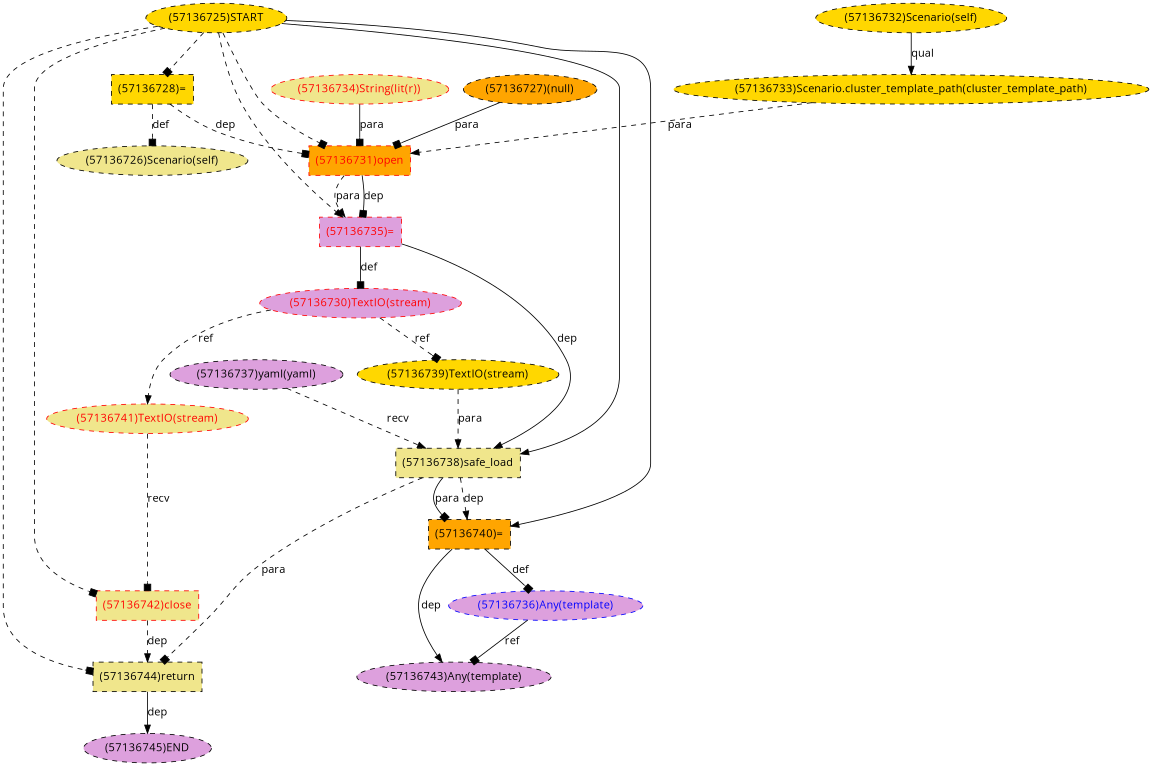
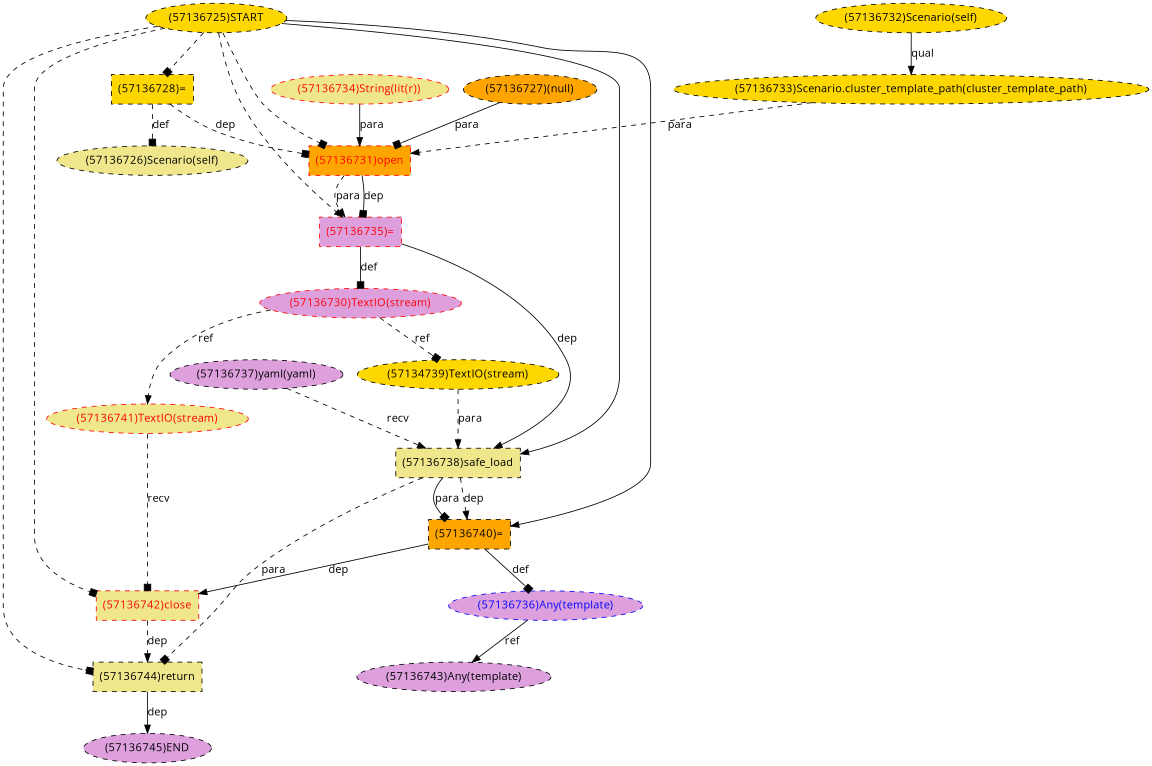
(360, 121) -> (360, 121)
(458, 374) -> (458, 374)
(419, 599) -> (318, 568)
(503, 639) -> (503, 639)
